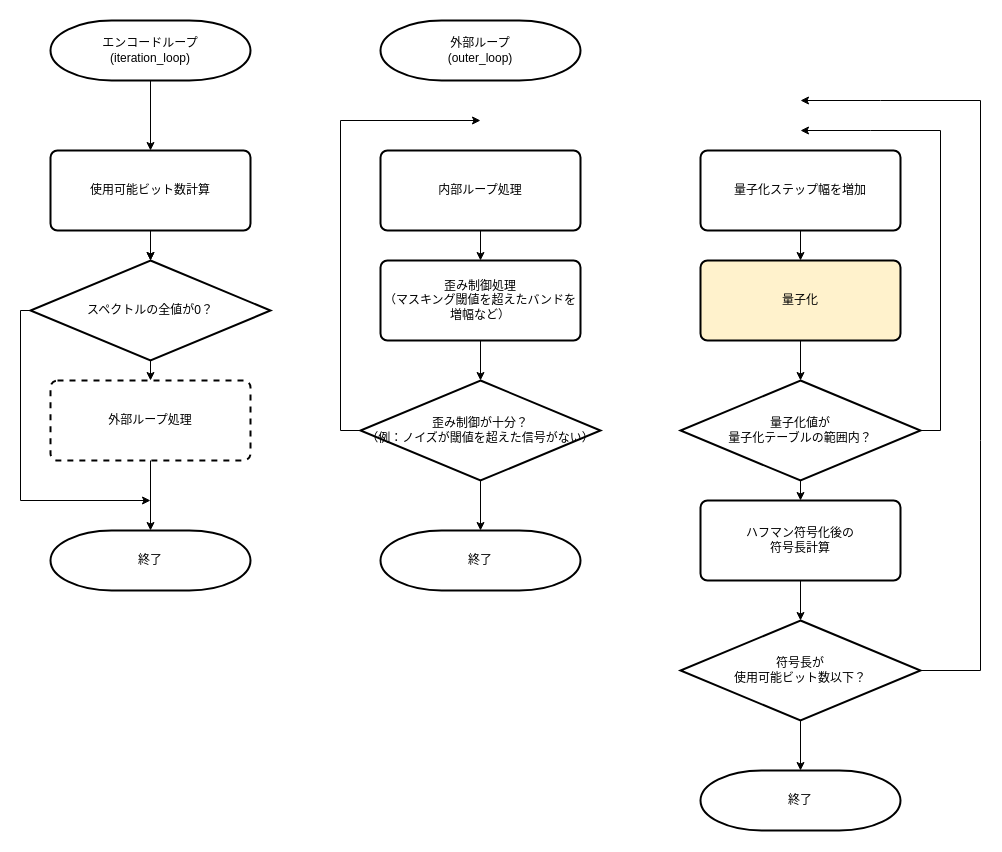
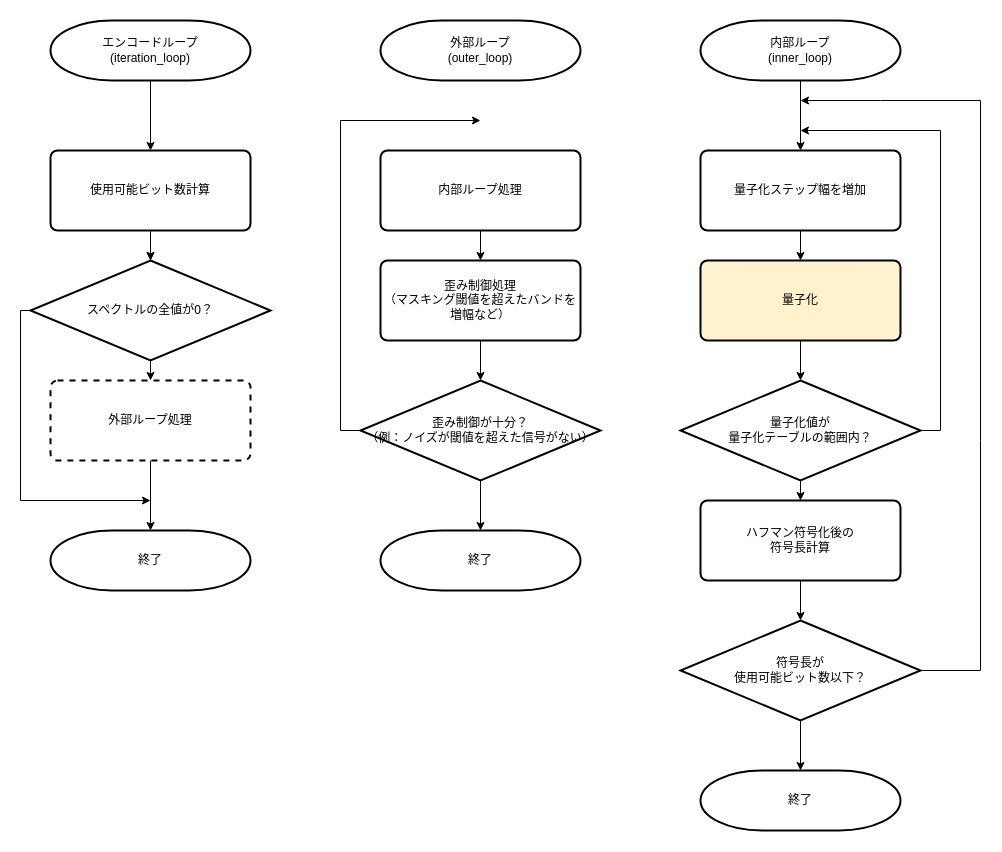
none -> (801, 51)
none -> (801, 112)
